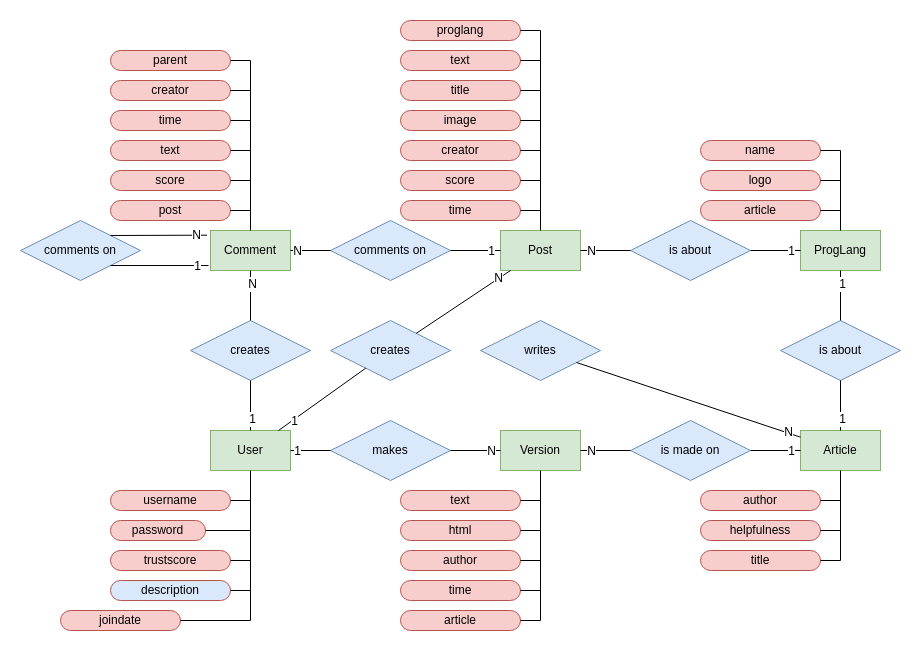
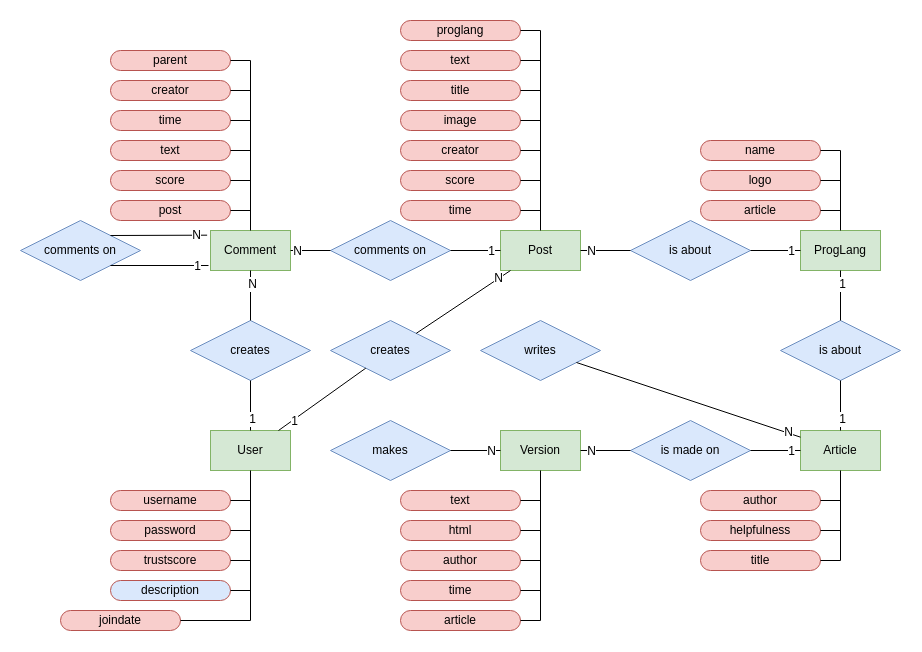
(311, 451) -> none
(158, 531) -> (171, 531)
